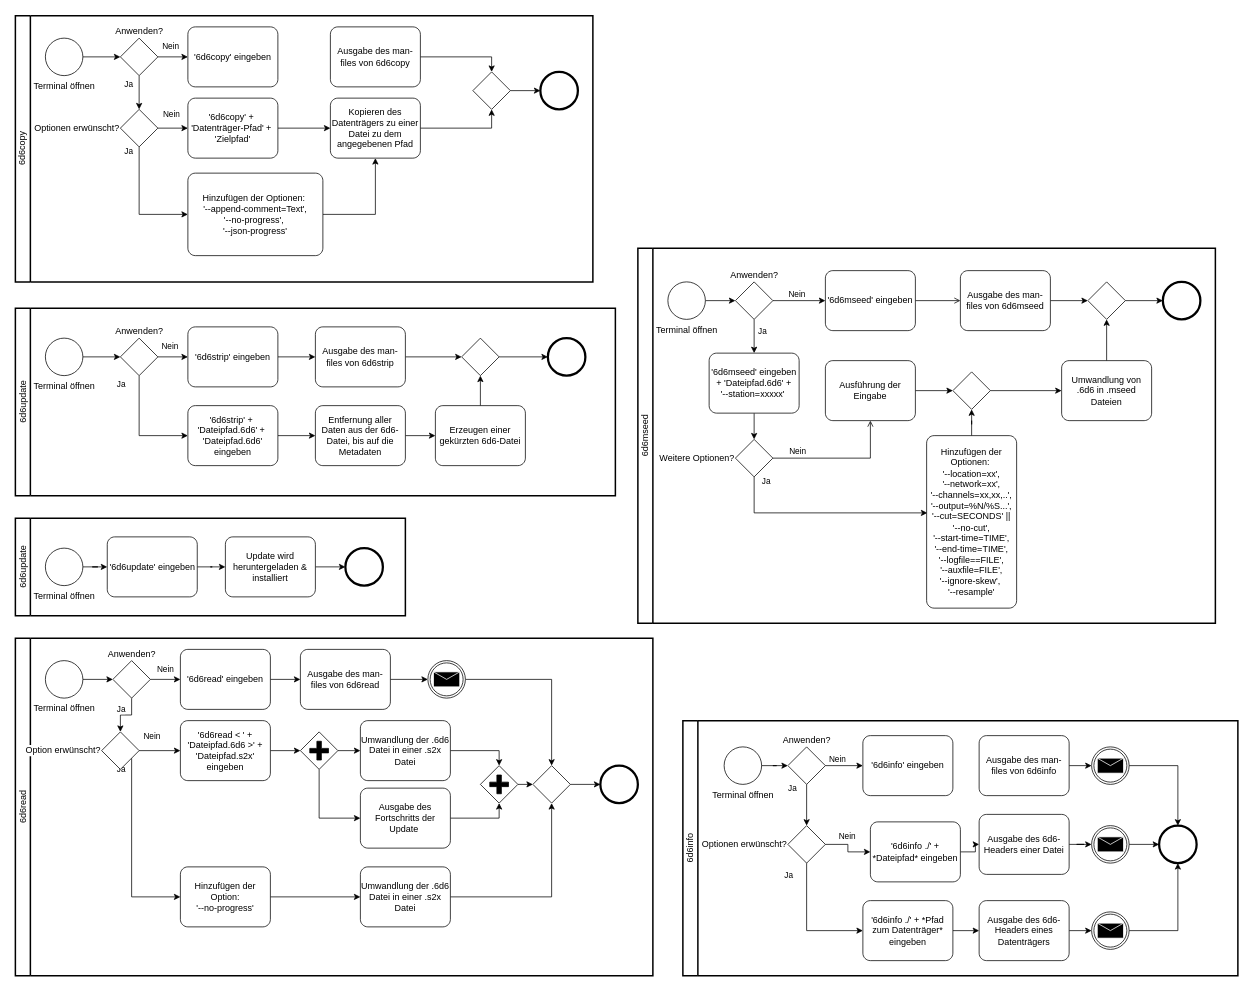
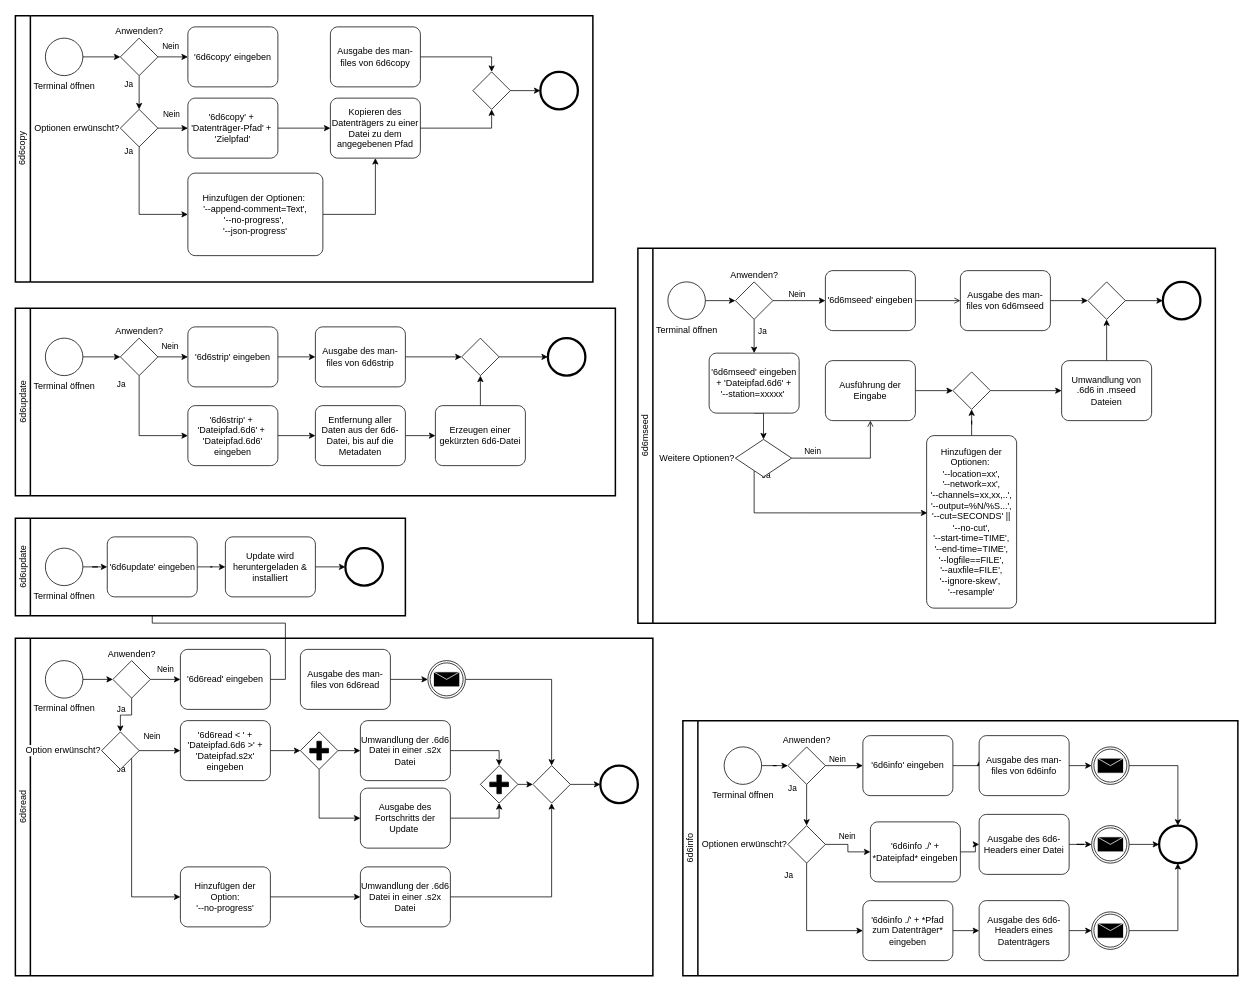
(754, 458) -> (764, 458)
(290, 679) -> (244, 623)
none -> (965, 765)
